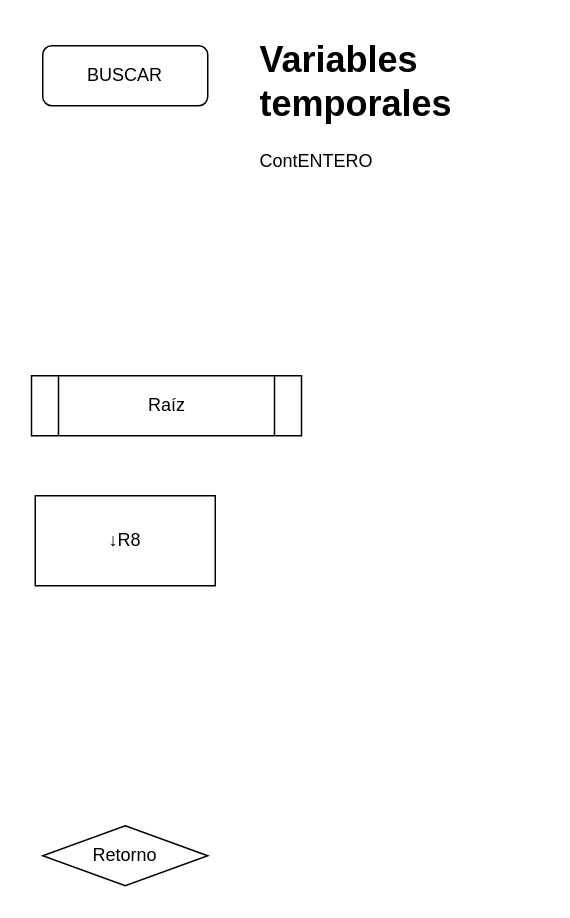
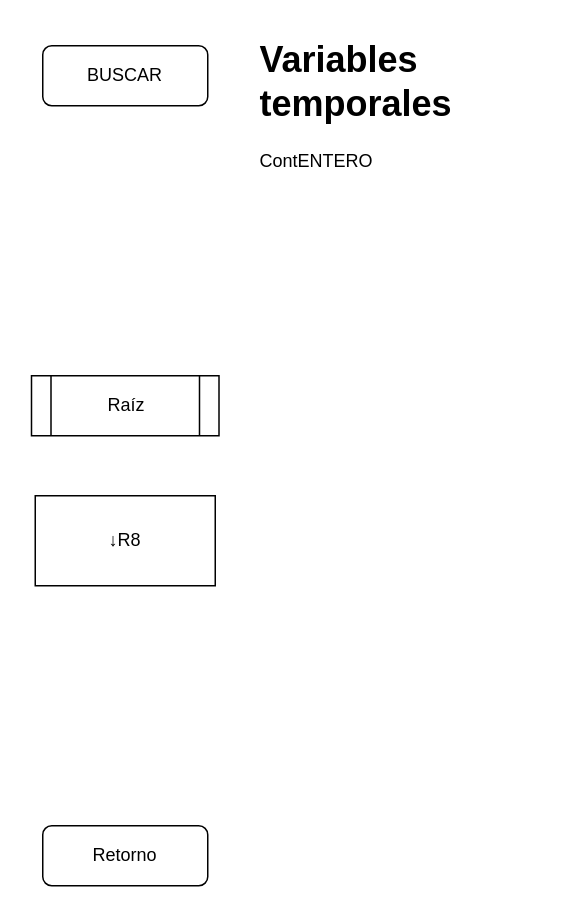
(167, 406) -> (125, 406)
(125, 856) -> (125, 856)
